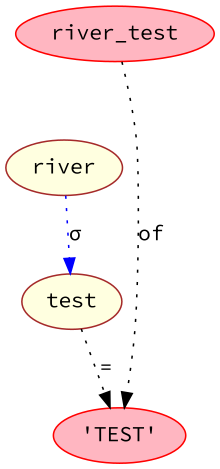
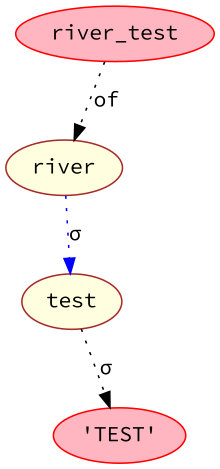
(138, 227) -> (92, 94)
(106, 369) -> (106, 369)
